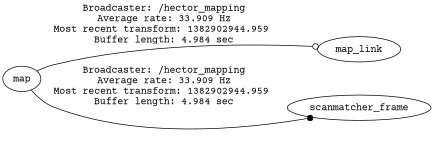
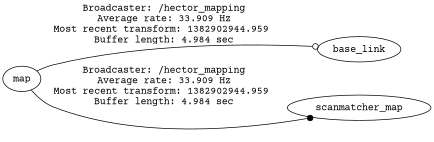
(359, 49) -> (359, 49)
(359, 108) -> (359, 108)
